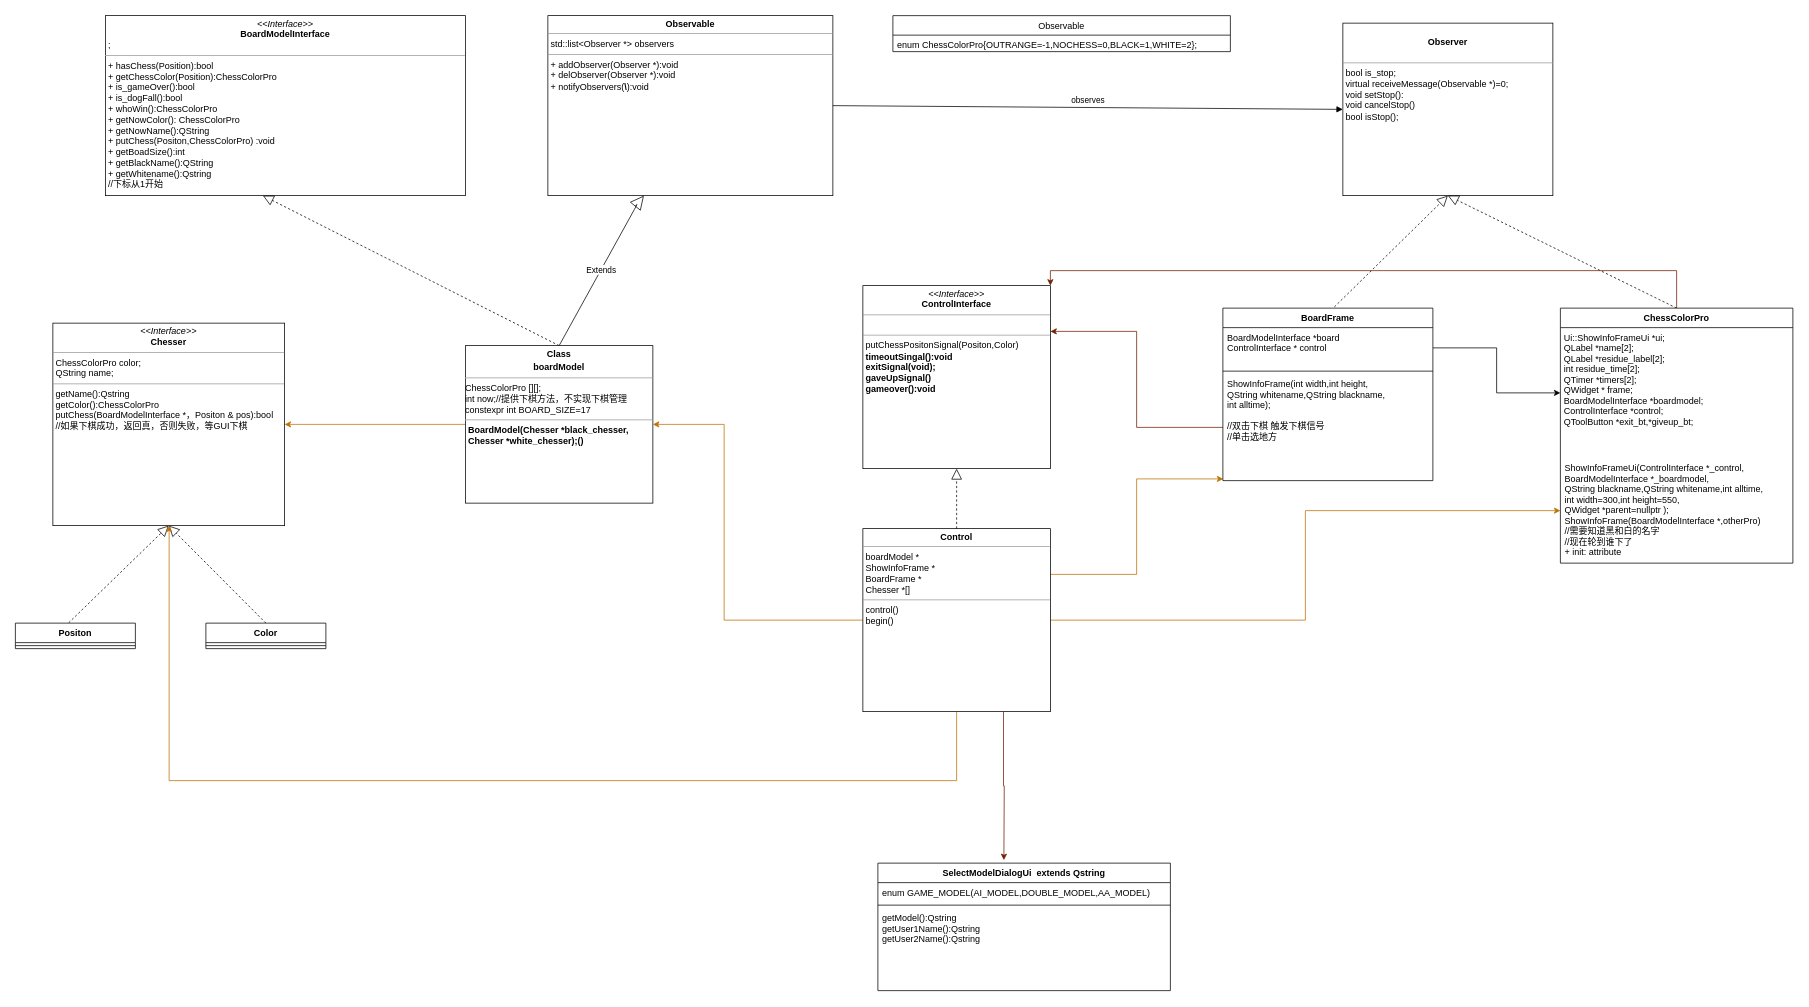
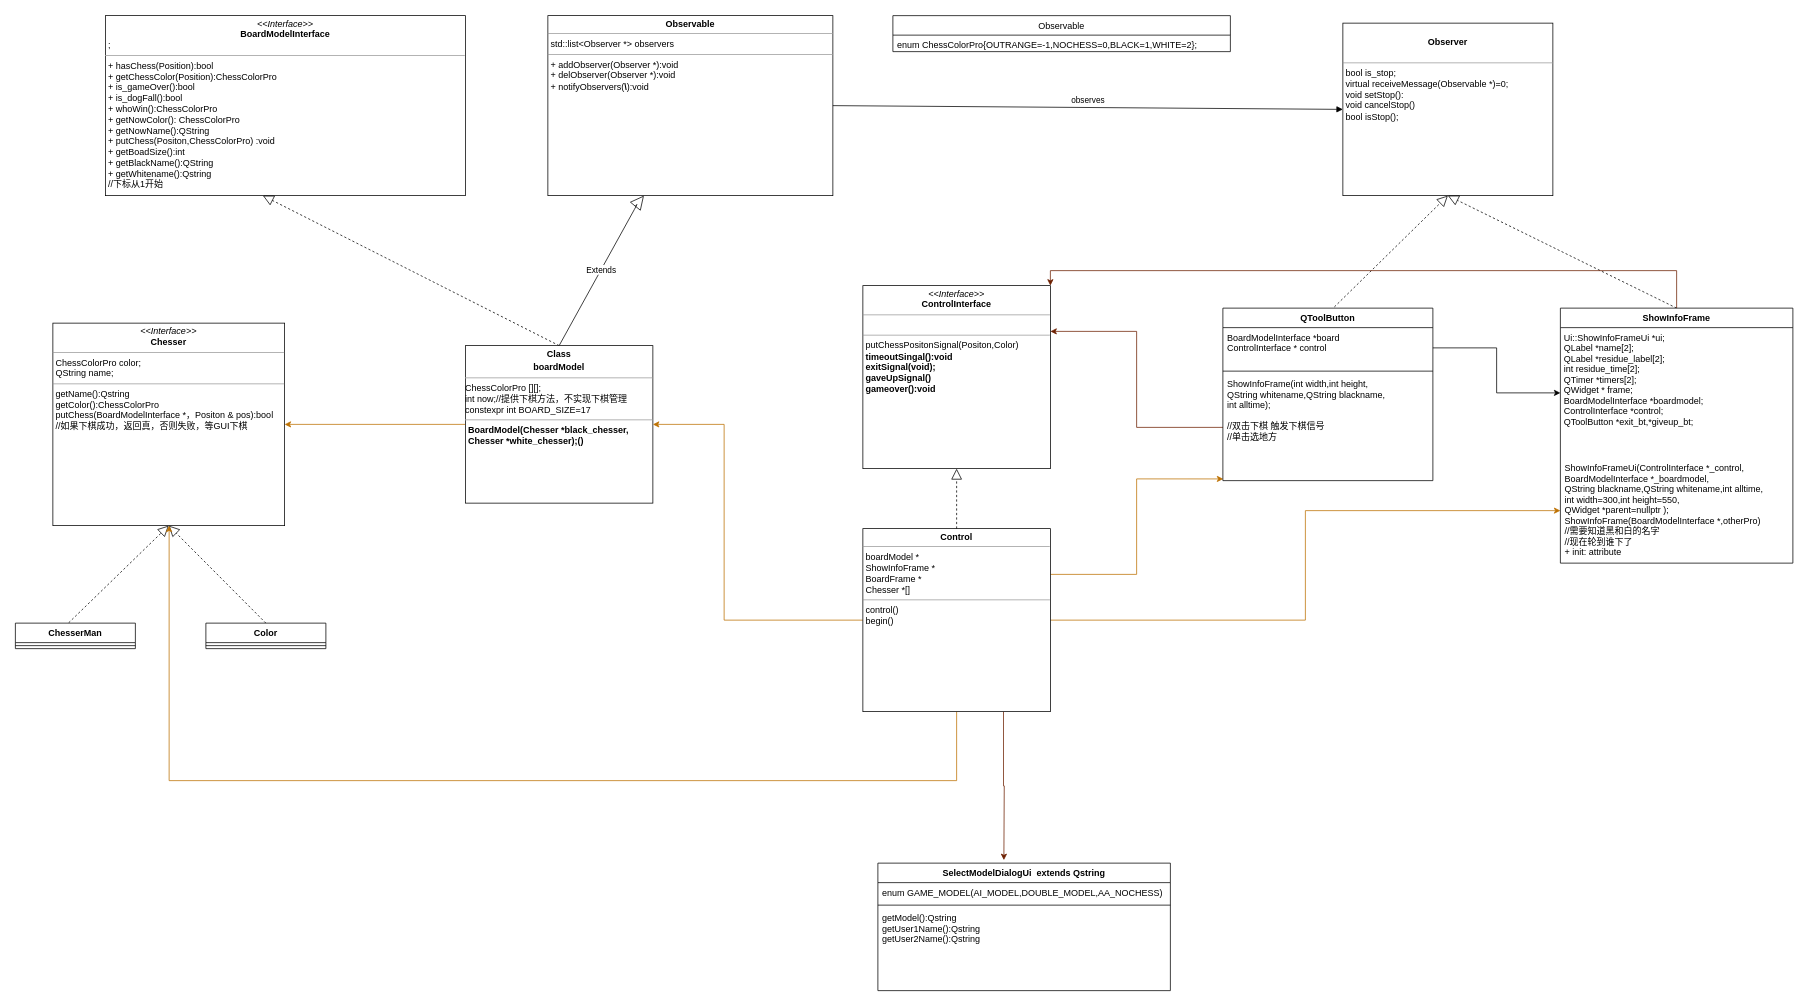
(1328, 318) -> (1328, 318)
(1676, 318) -> (1676, 318)
(75, 633) -> (75, 633)
(997, 893) -> (1002, 893)
